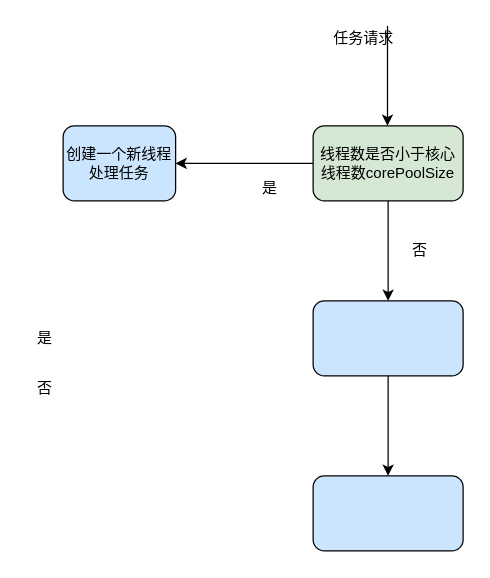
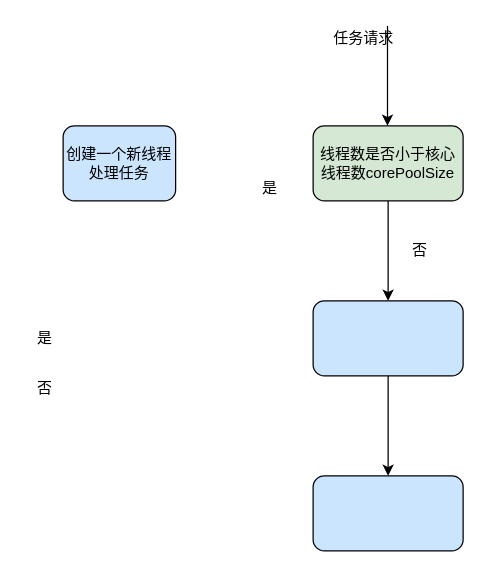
(249, 163) -> none
